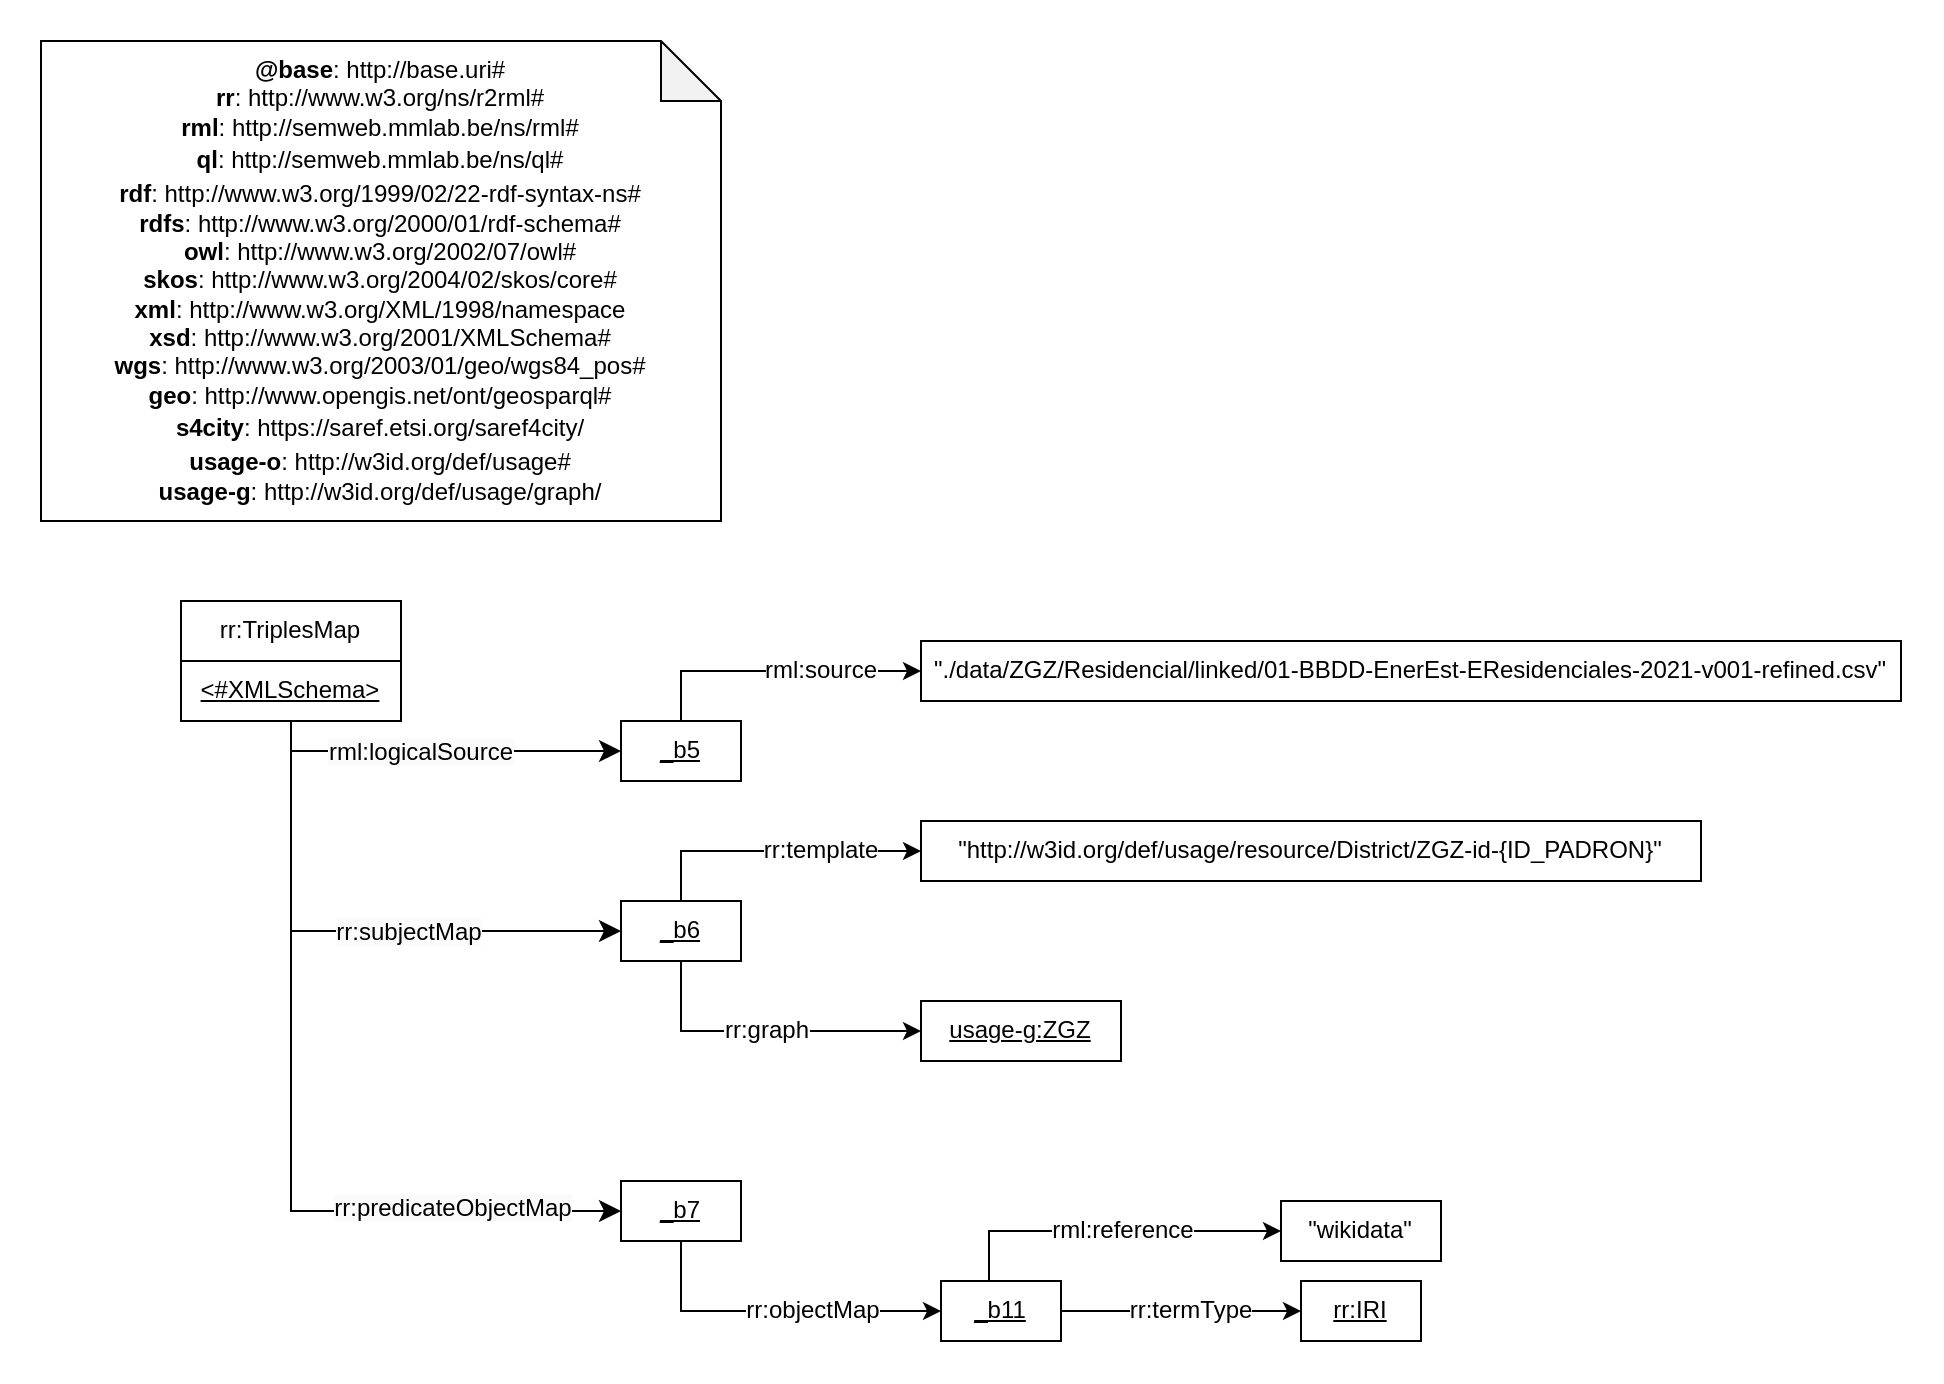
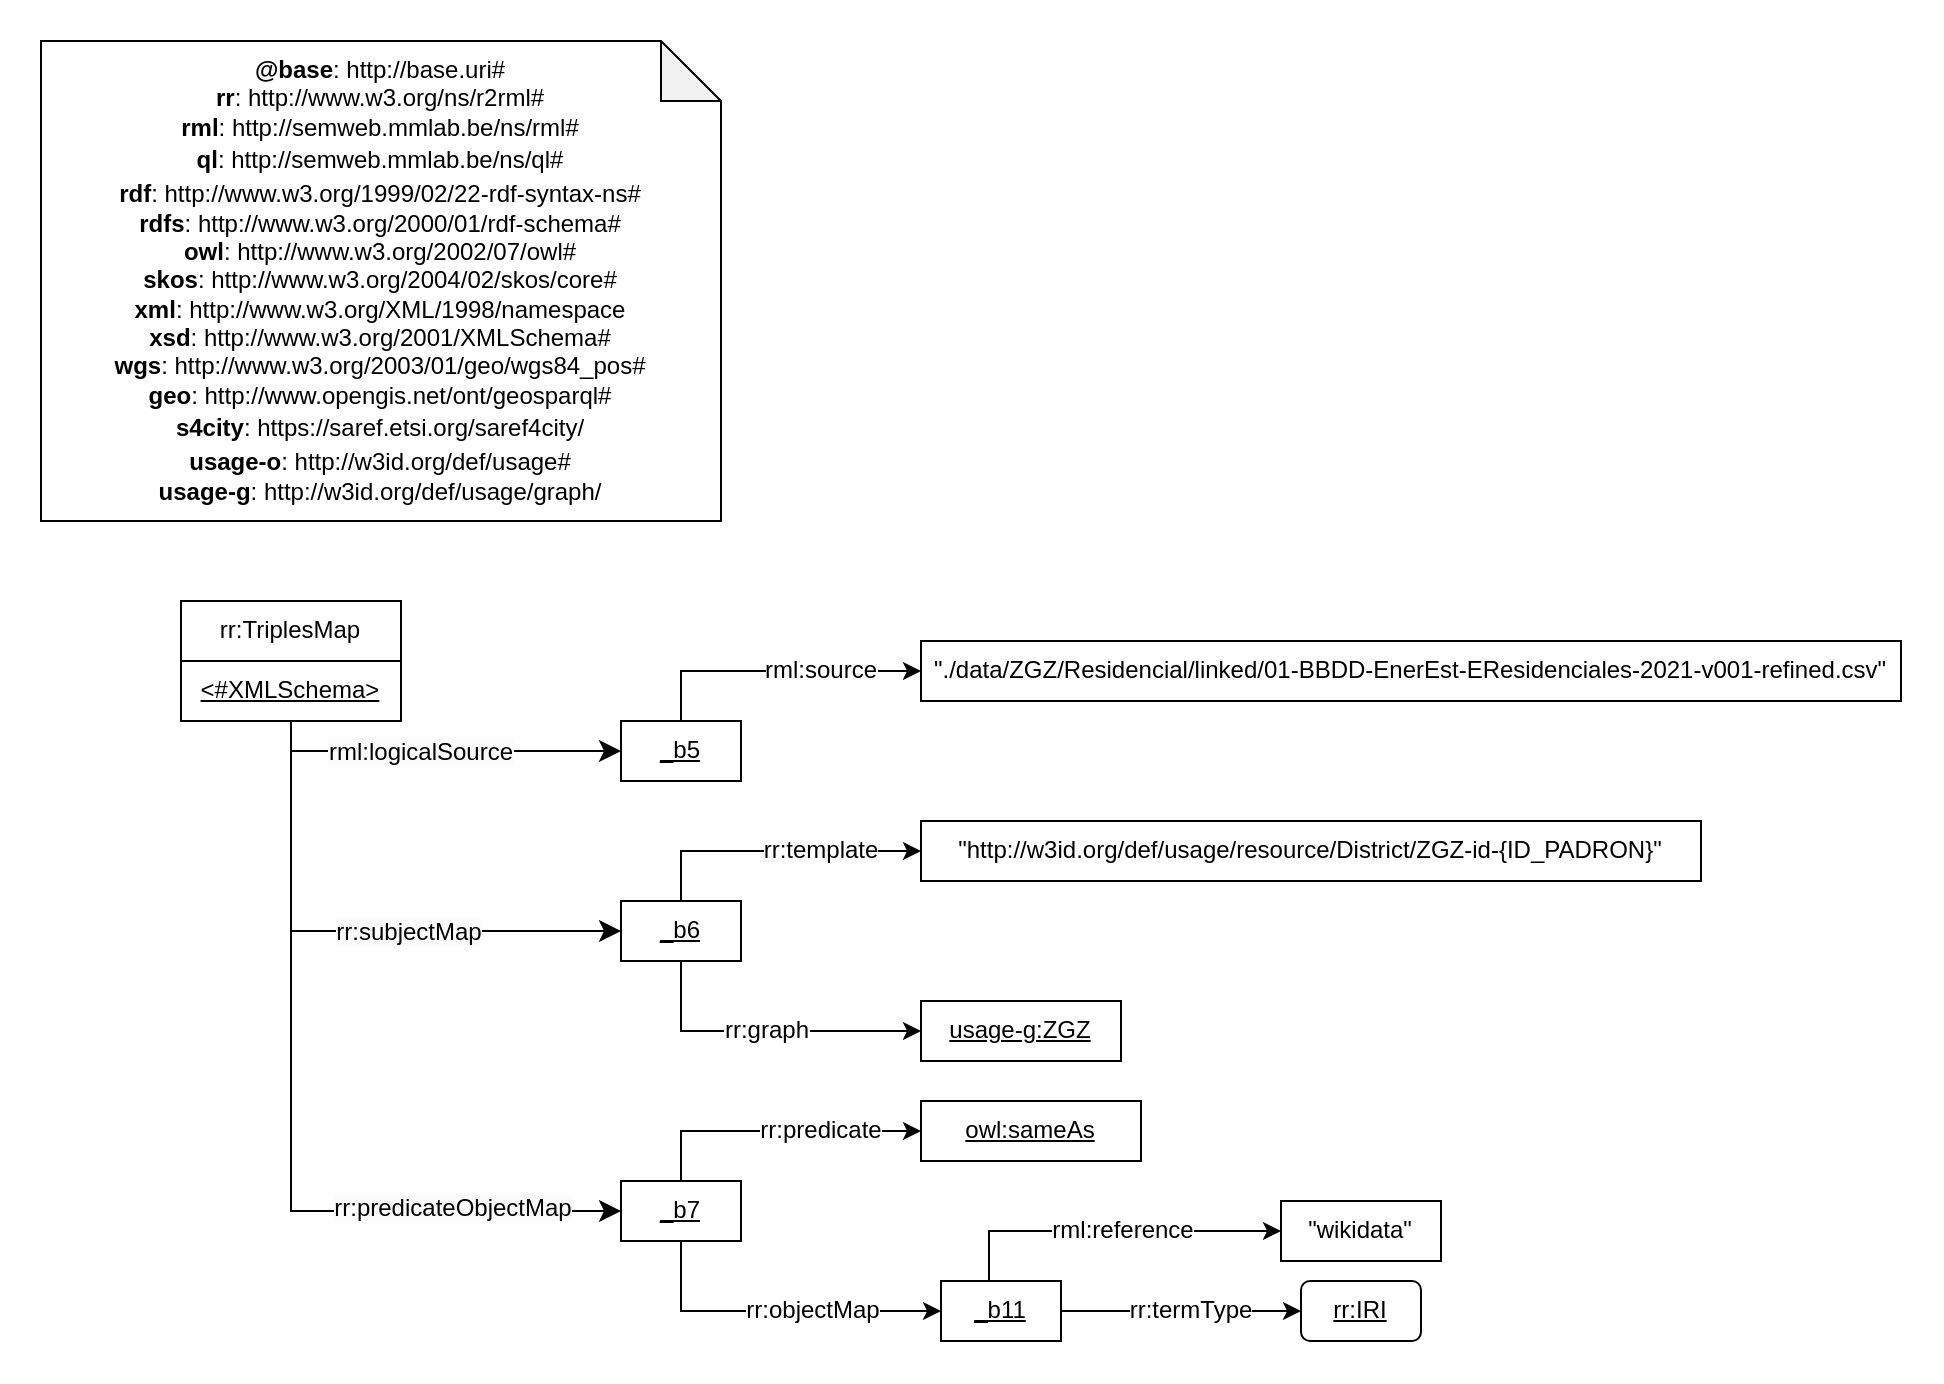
none -> (702, 1131)
none -> (1031, 1131)
(1361, 1311) -> (1361, 1311)
